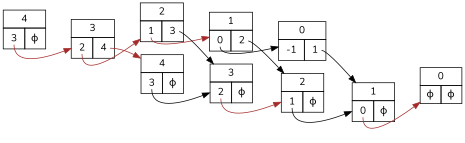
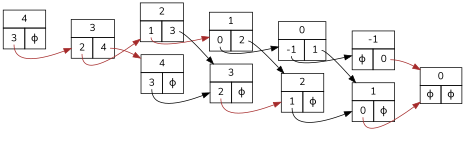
none -> (373, 50)
